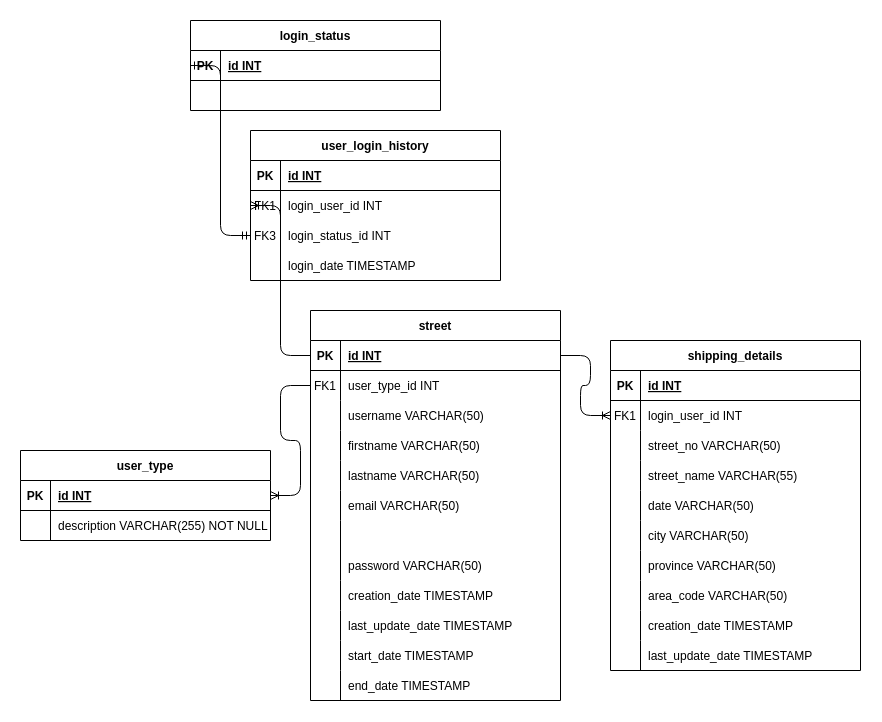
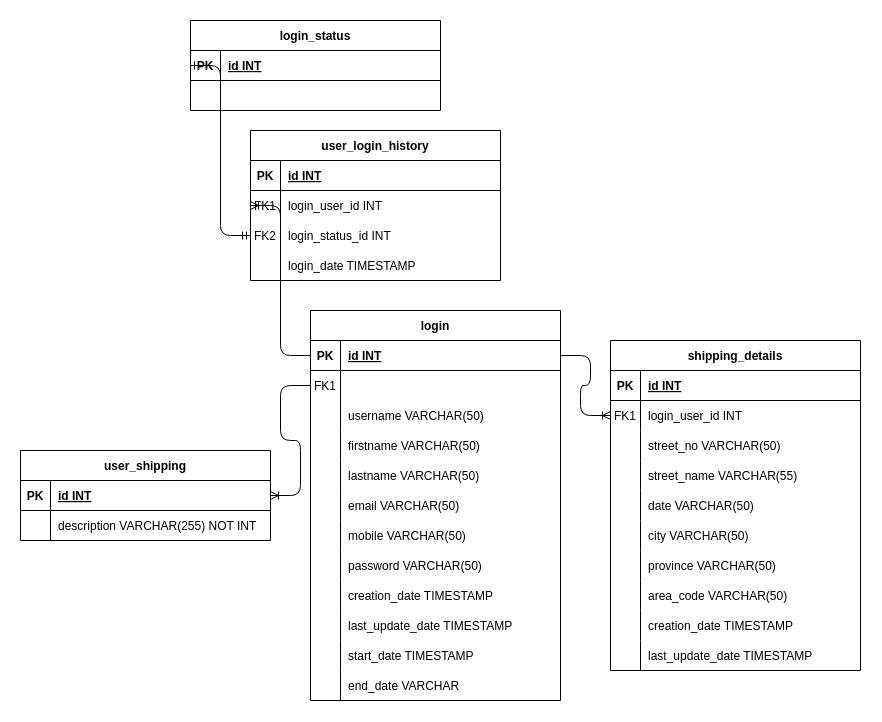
(265, 236) -> (265, 236)
(435, 326) -> (435, 326)
(451, 386) -> none
(145, 466) -> (145, 466)
(161, 526) -> (158, 526)
none -> (451, 536)
(407, 686) -> (400, 686)
